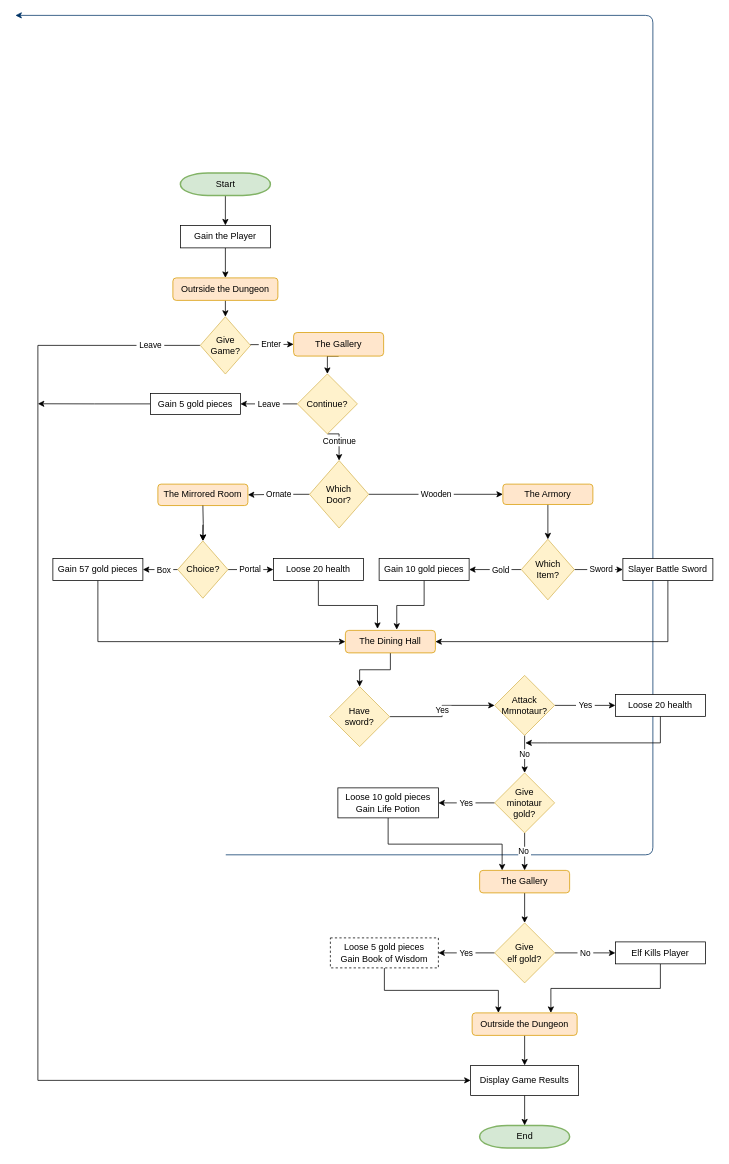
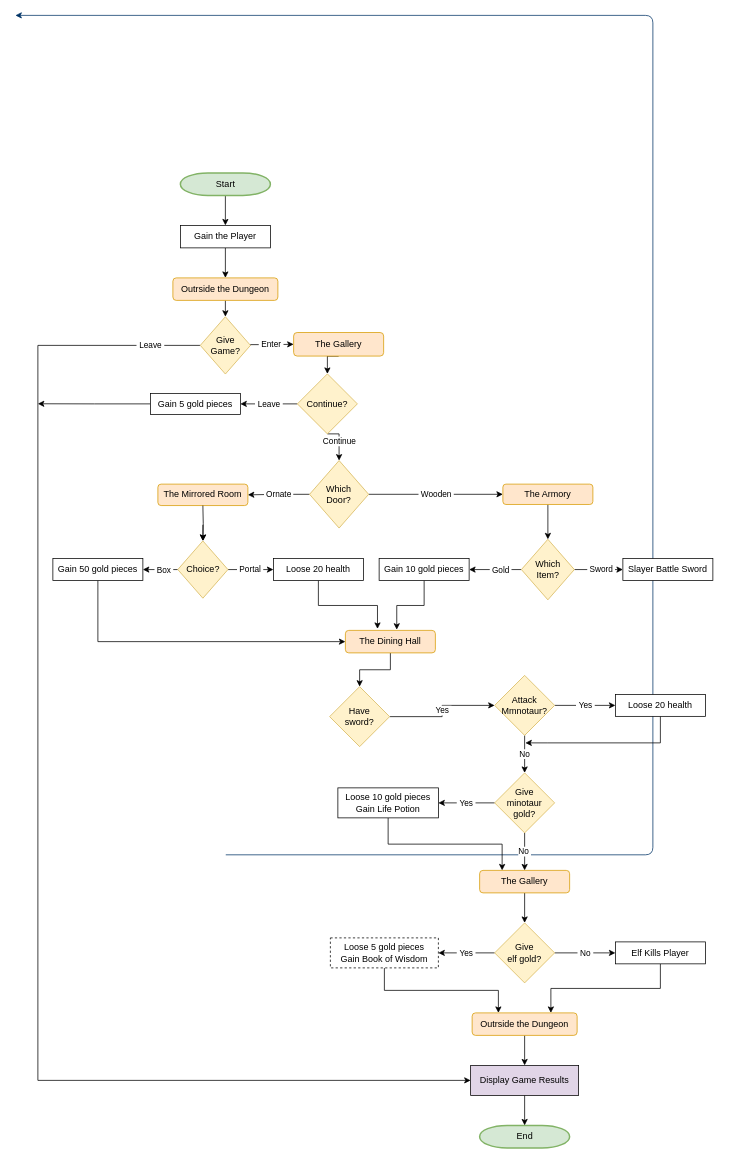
(98, 570) -> (98, 570)
(556, 642) -> none
(525, 1080) -> (525, 1080)
